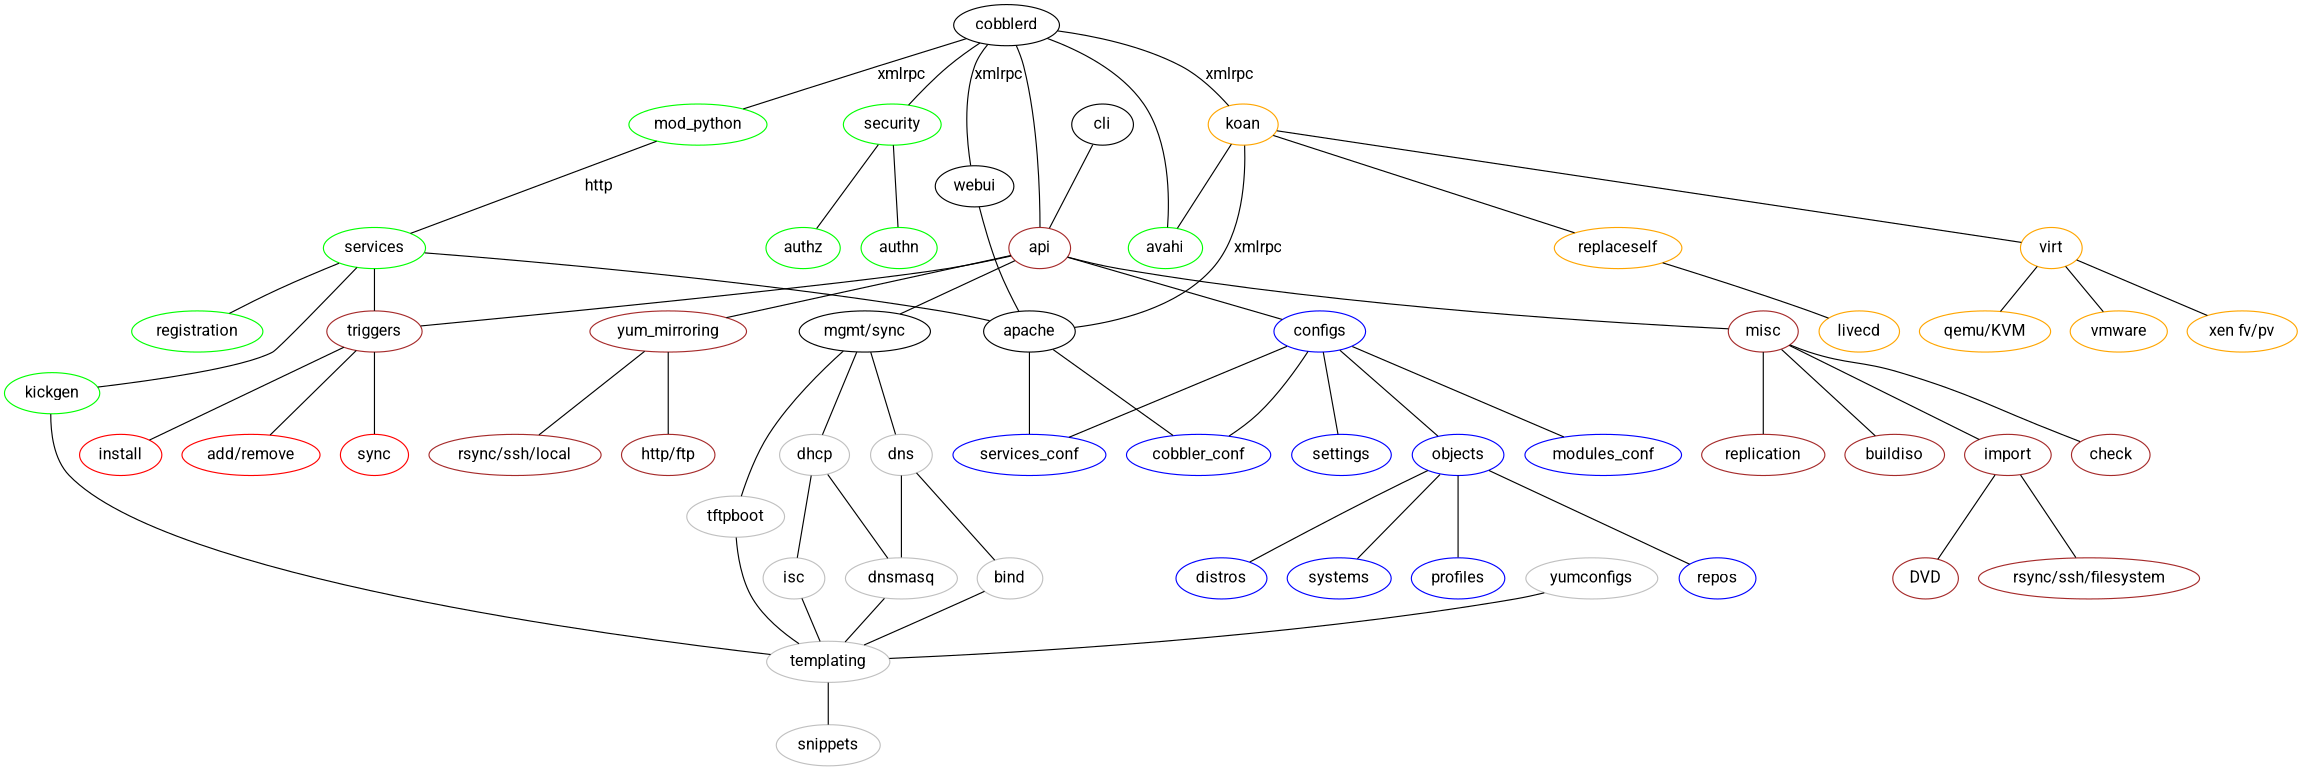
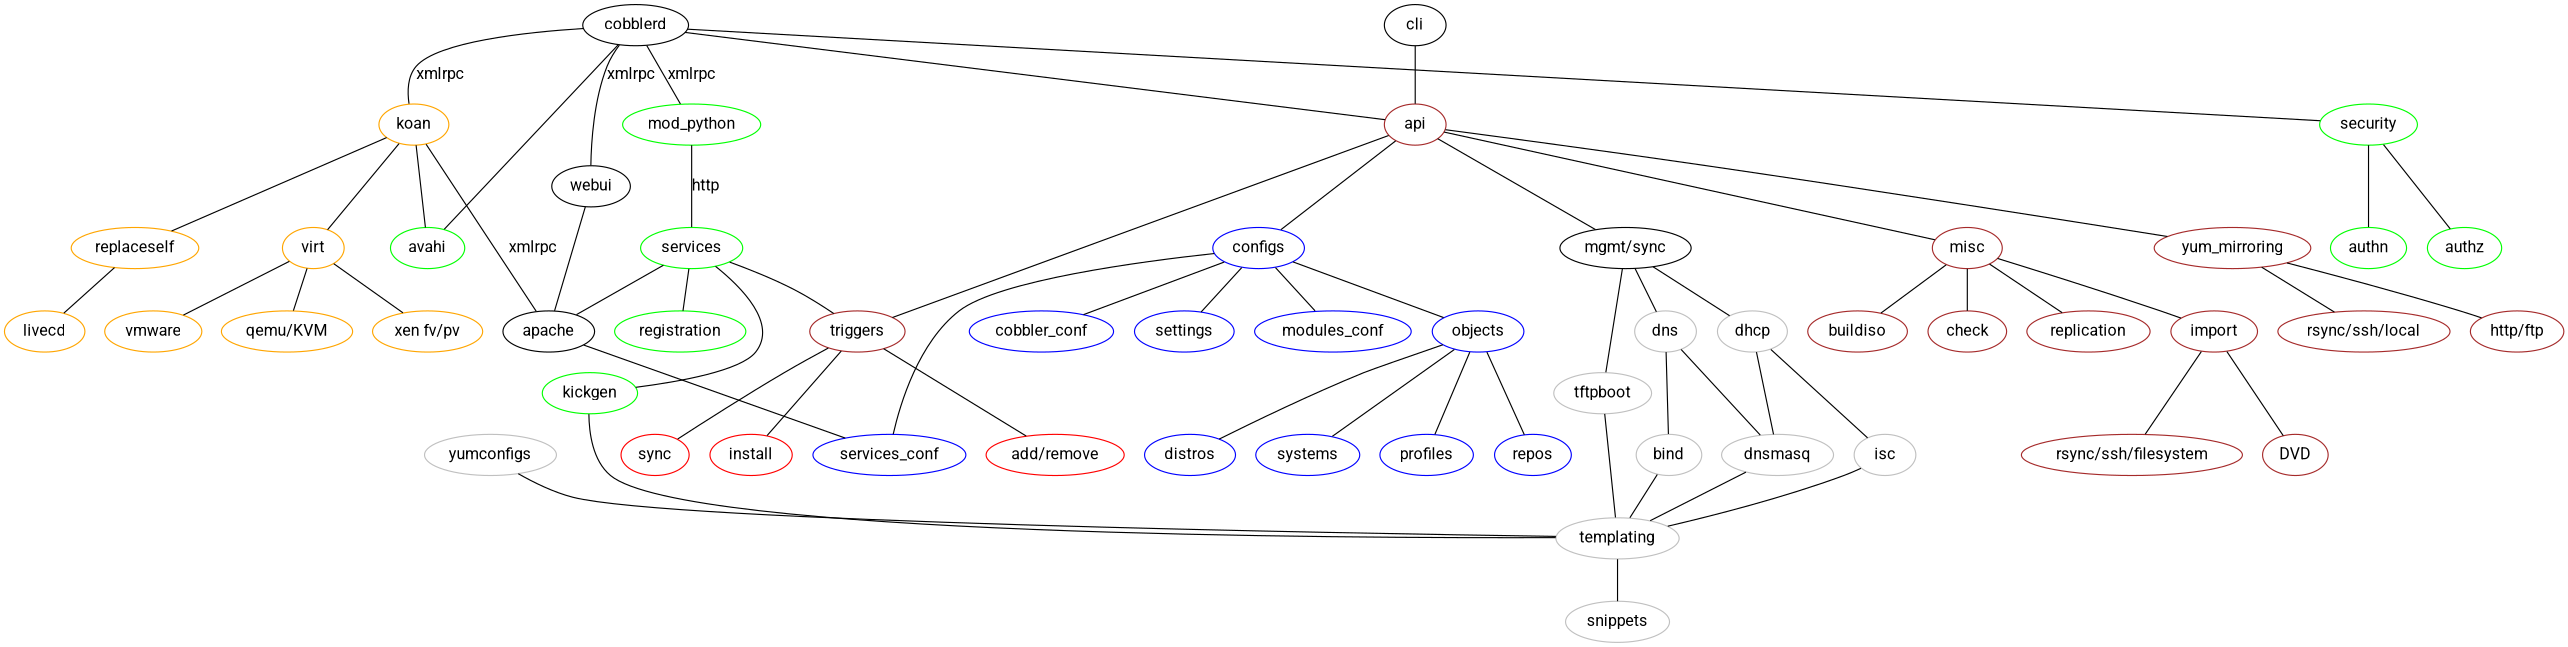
(1113, 392) -> none
